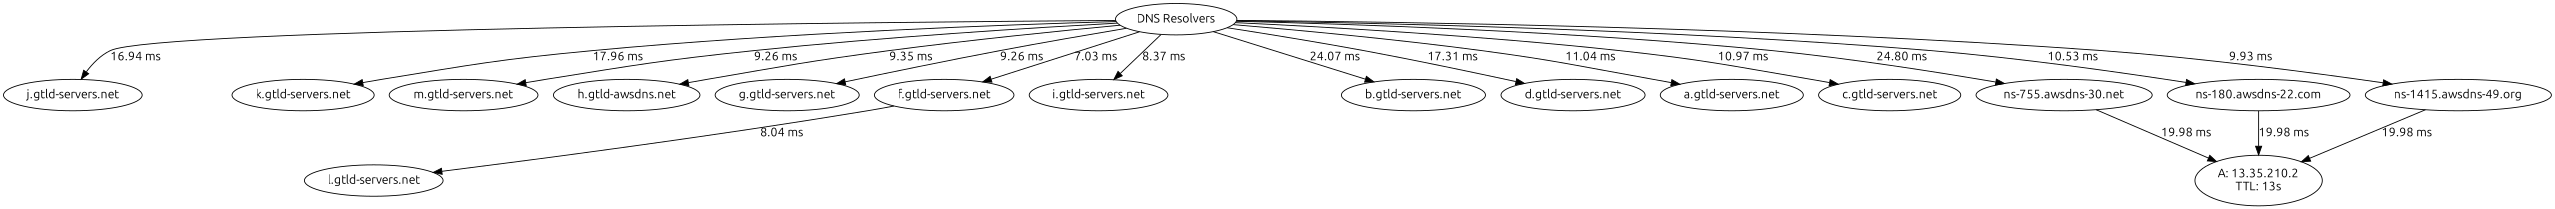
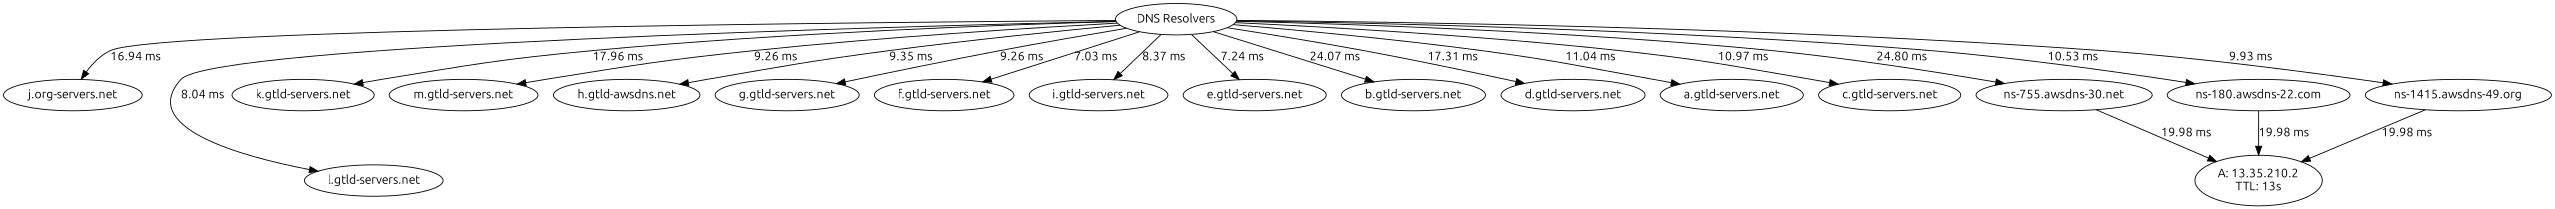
(73, 95) -> (73, 95)
none -> (1255, 95)
(668, 141) -> (554, 41)
